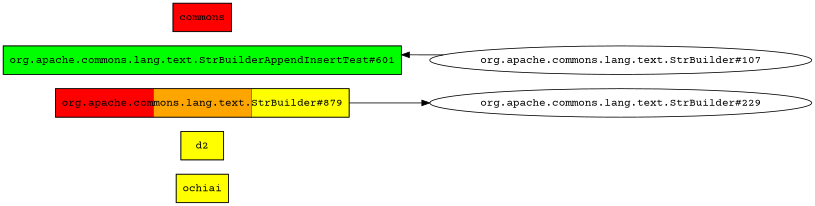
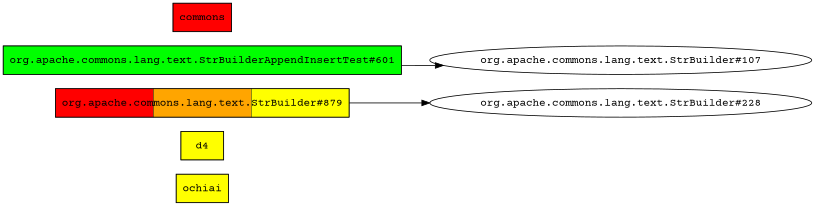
(426, 55) -> (418, 66)
(621, 103) -> (621, 103)
(202, 146) -> (202, 146)
